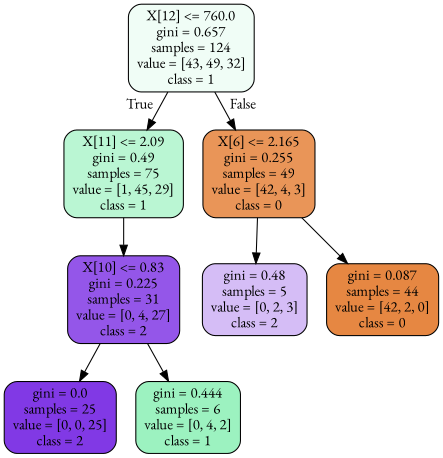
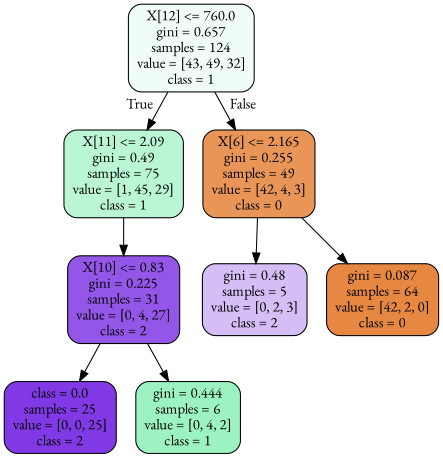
(383, 300) -> (383, 300)
(60, 417) -> (60, 417)
